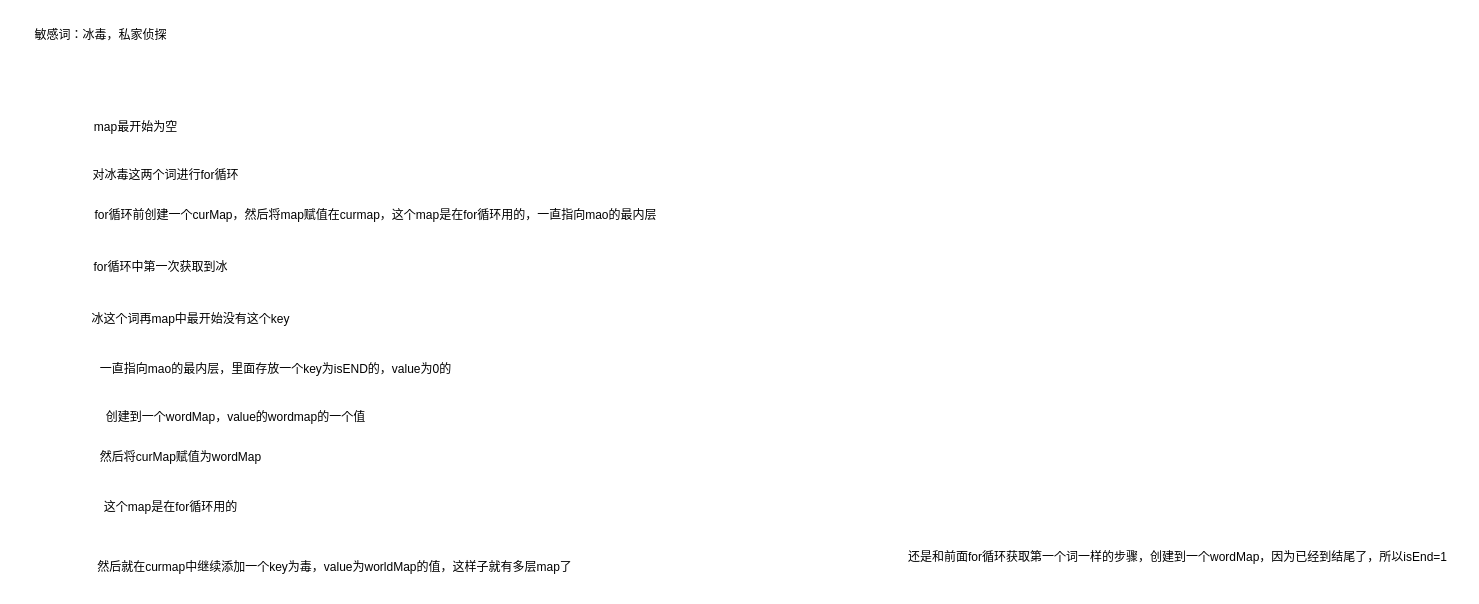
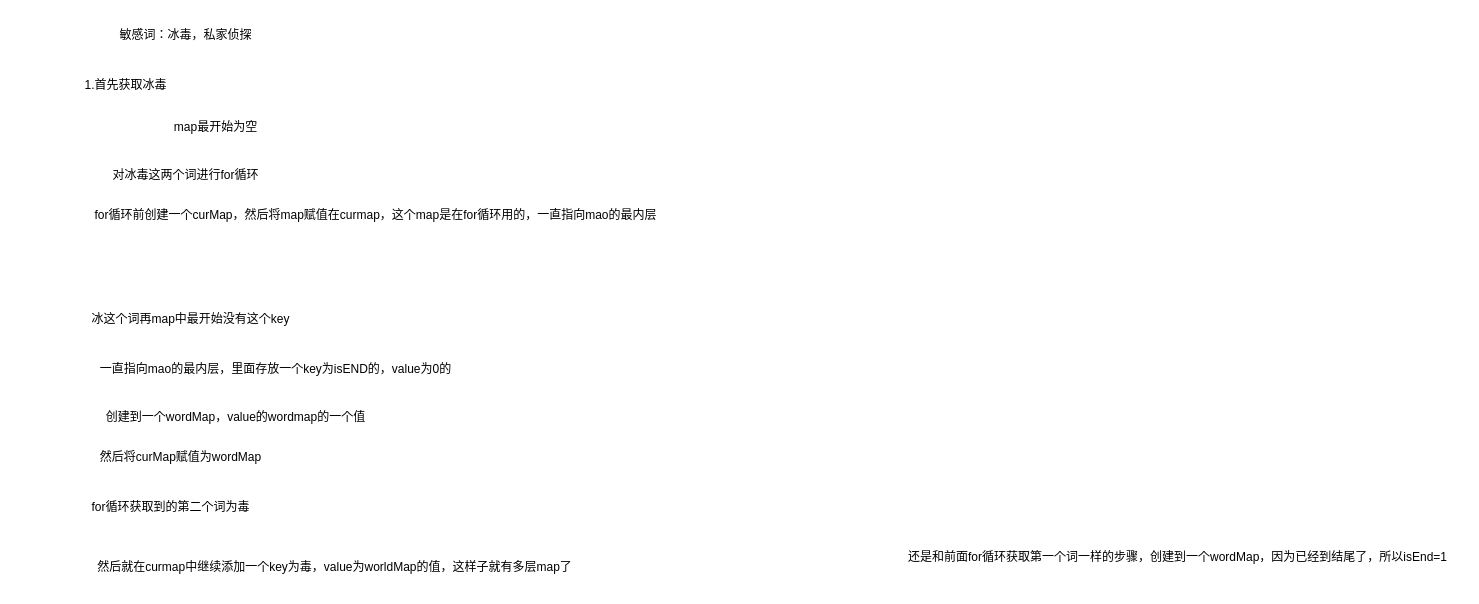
(101, 36) -> (186, 36)
none -> (126, 86)
(136, 128) -> (216, 128)
(166, 176) -> (186, 176)
(161, 268) -> none
(171, 508) -> (171, 508)
